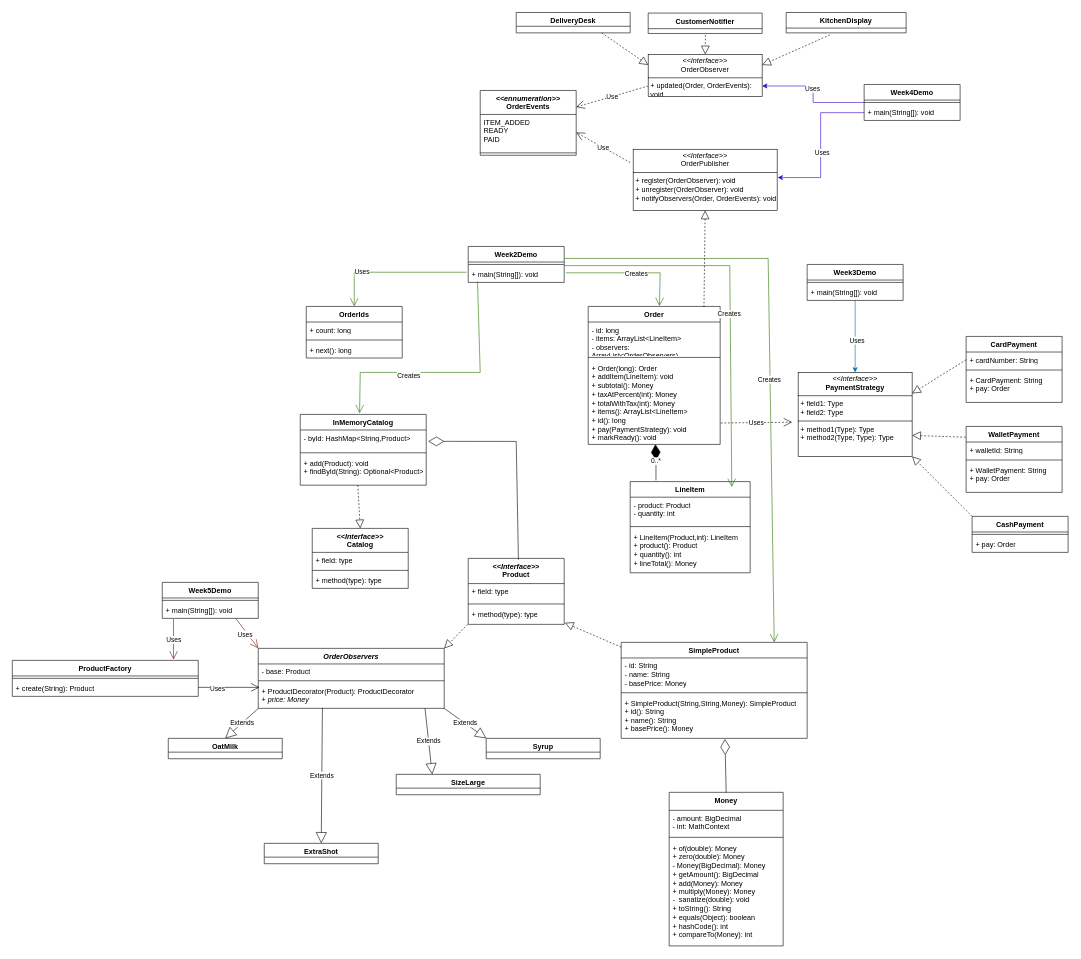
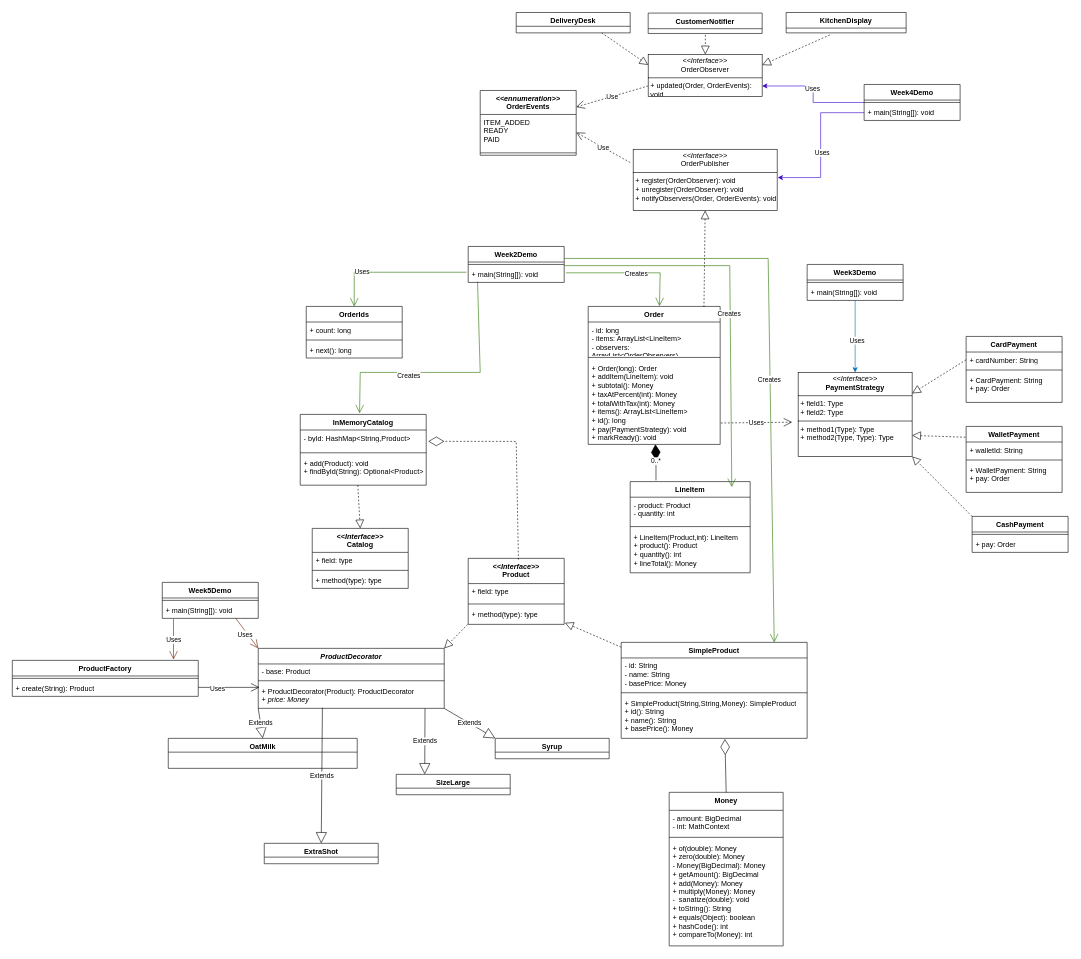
(517, 464) -> (517, 464)
(351, 657) -> (351, 657)
(225, 749) -> (263, 753)
(543, 749) -> (552, 749)
(468, 785) -> (453, 785)
